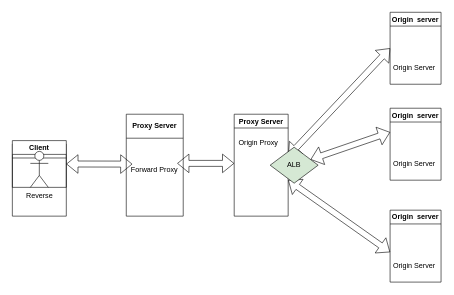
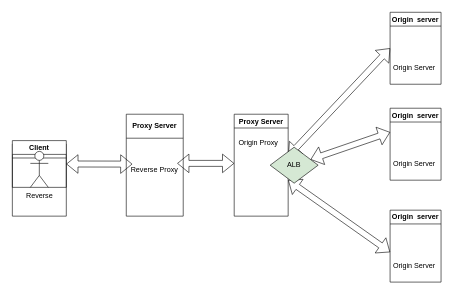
(151, 170) -> (151, 170)
